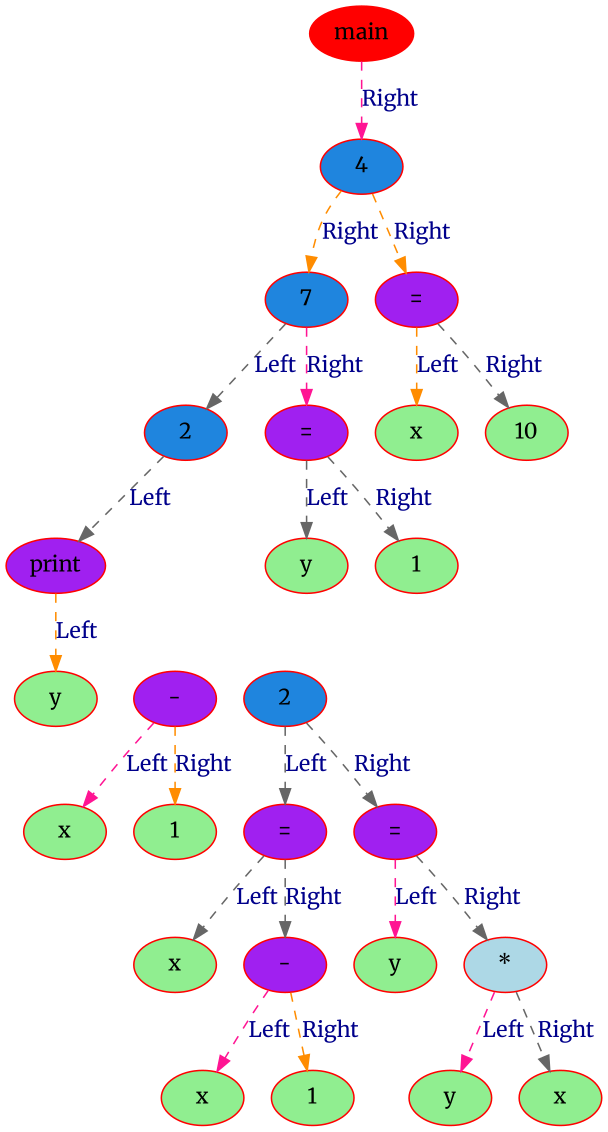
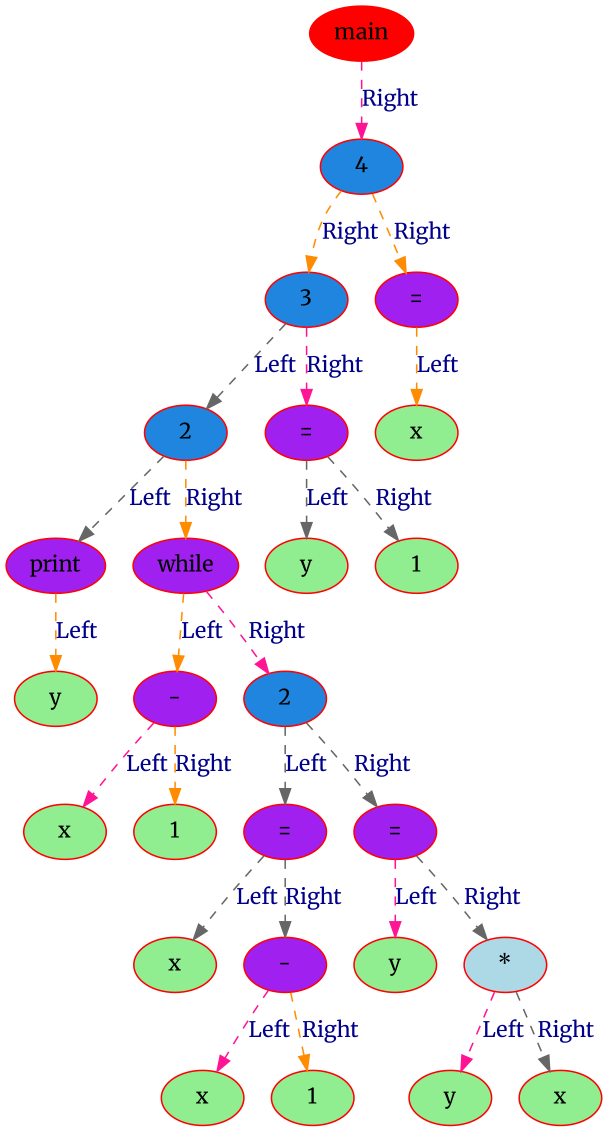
(307, 300) -> (307, 300)
(527, 433) -> none
none -> (186, 566)
